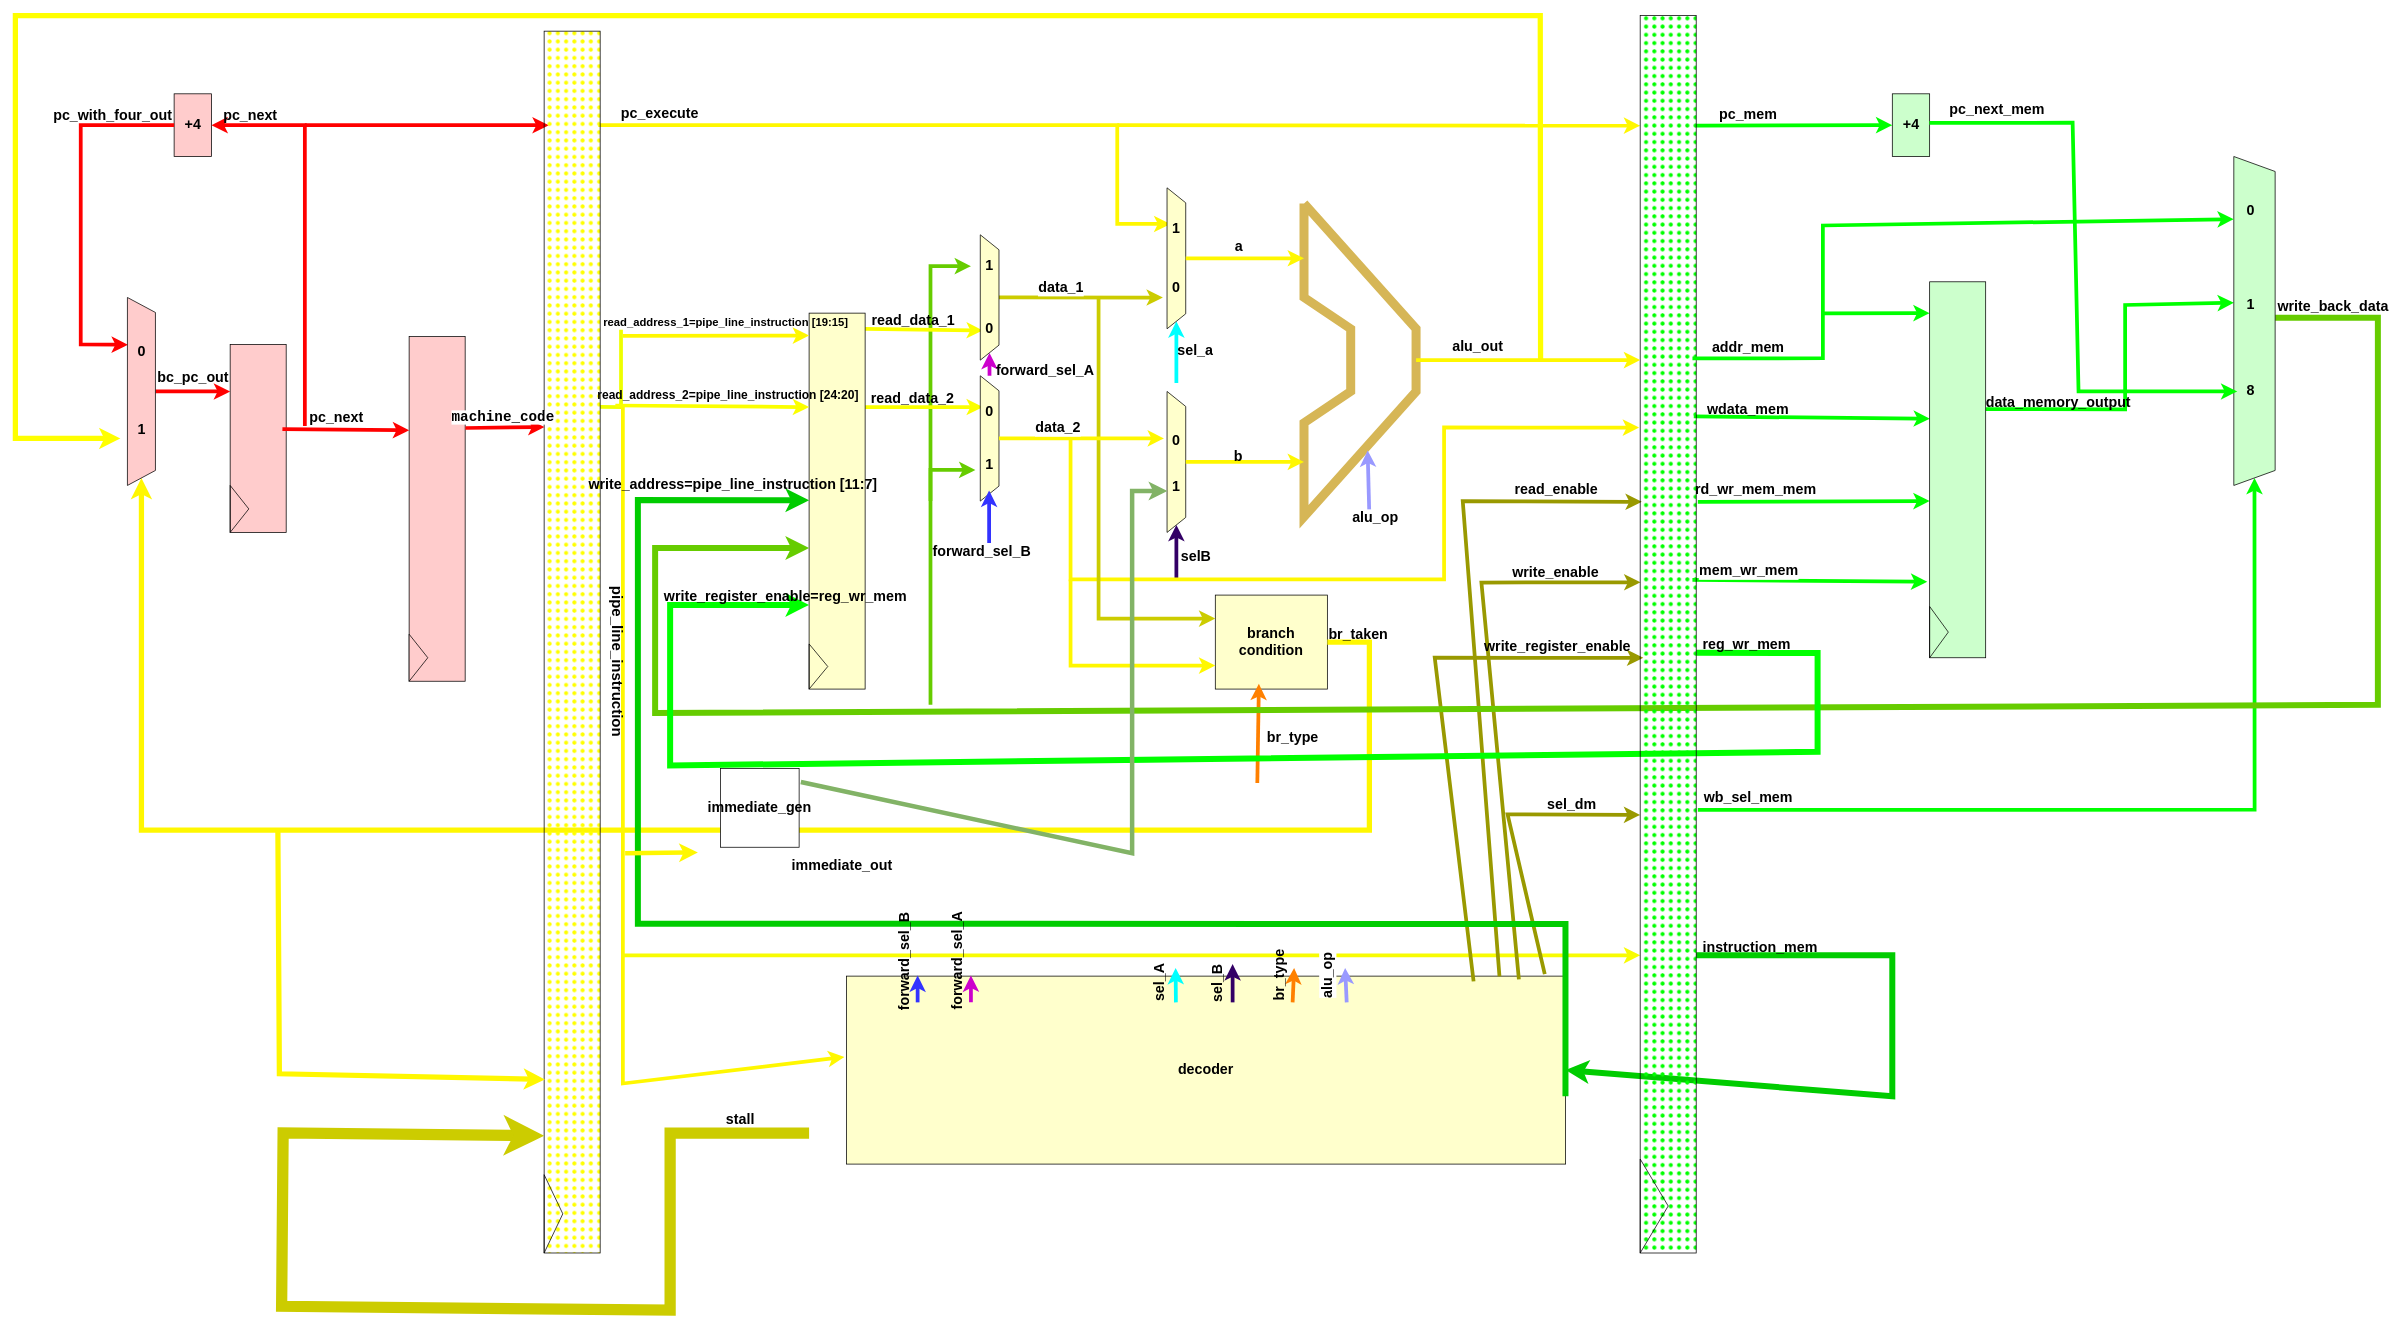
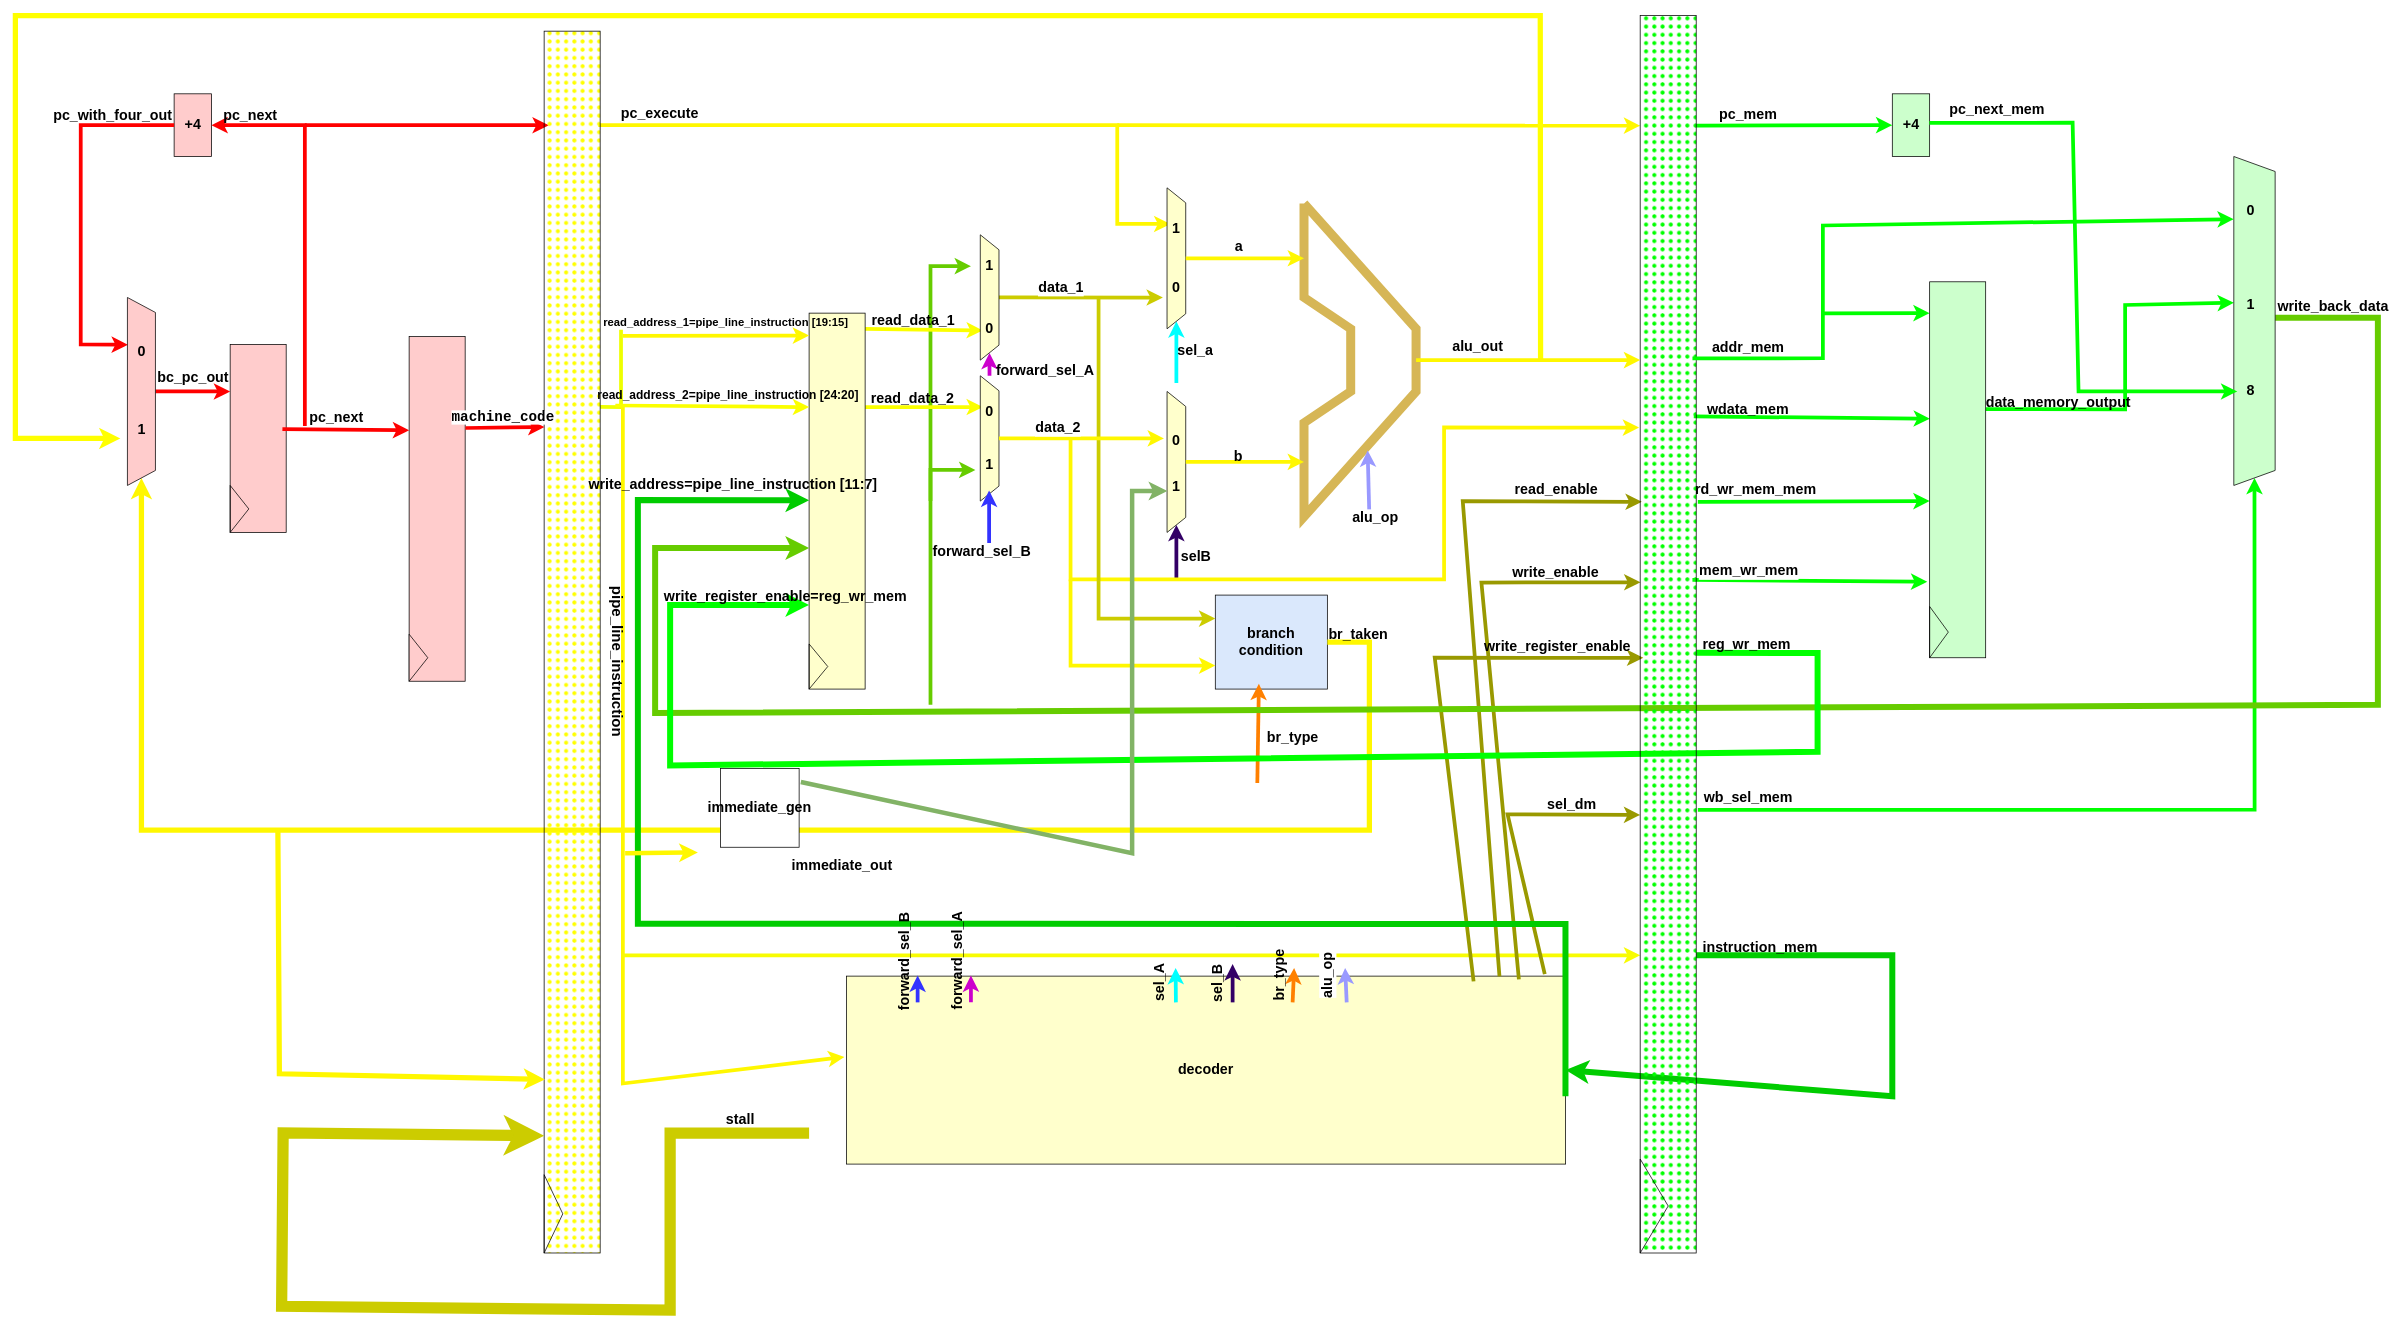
(1271, 642) -> (1271, 642)
